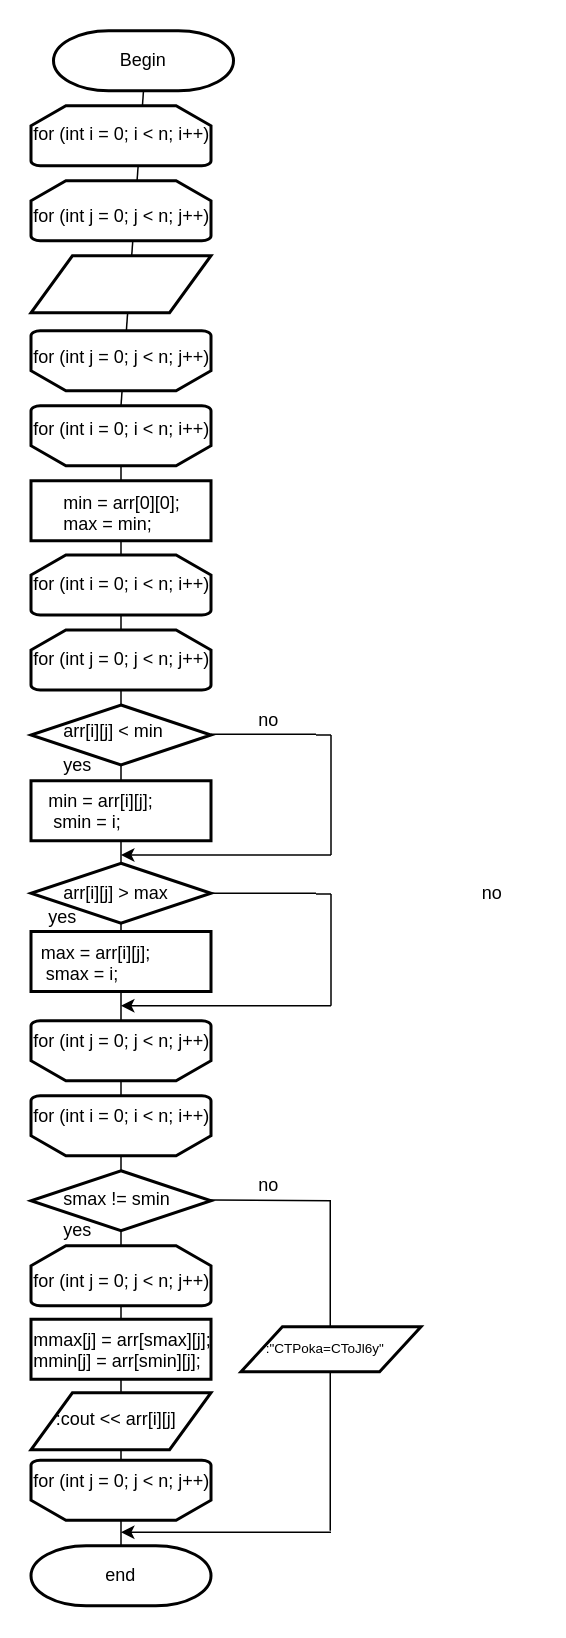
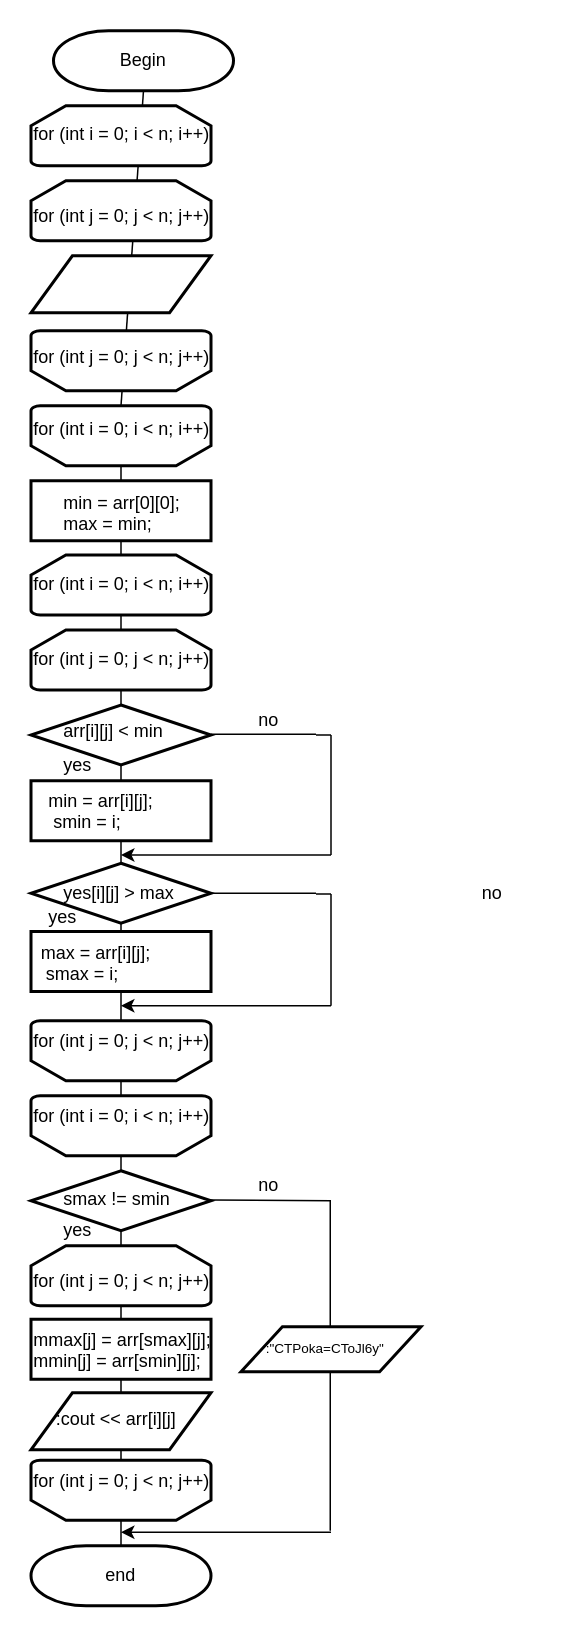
(132, 894) -> (132, 894)
